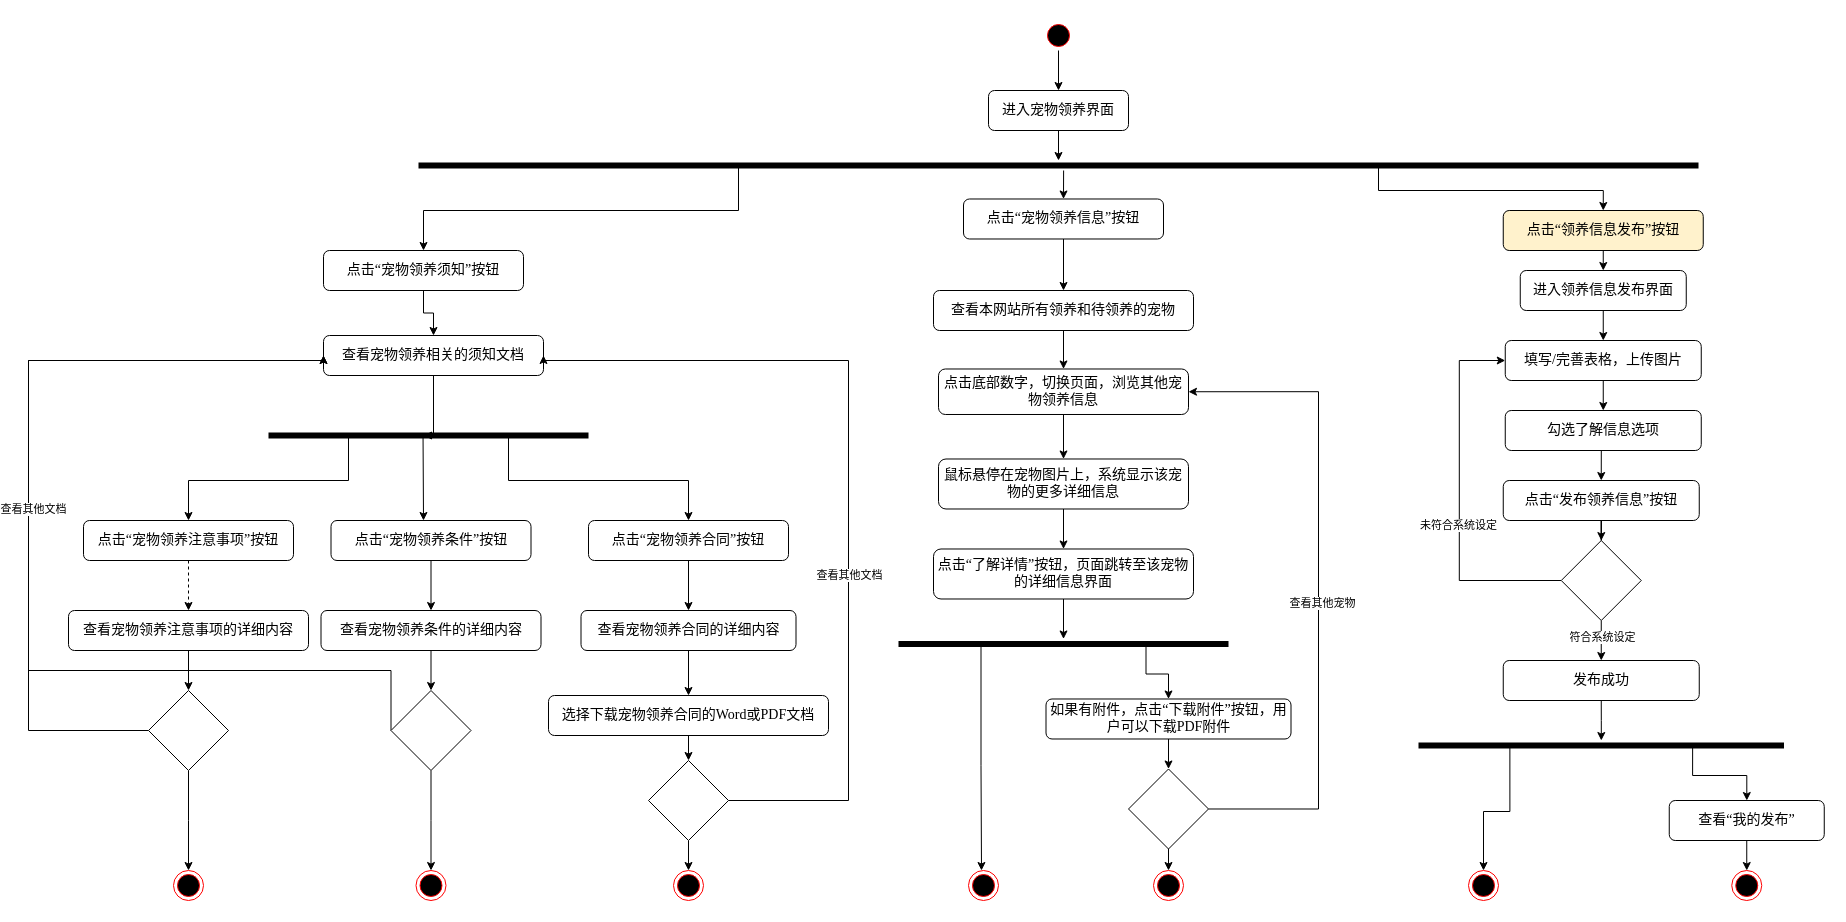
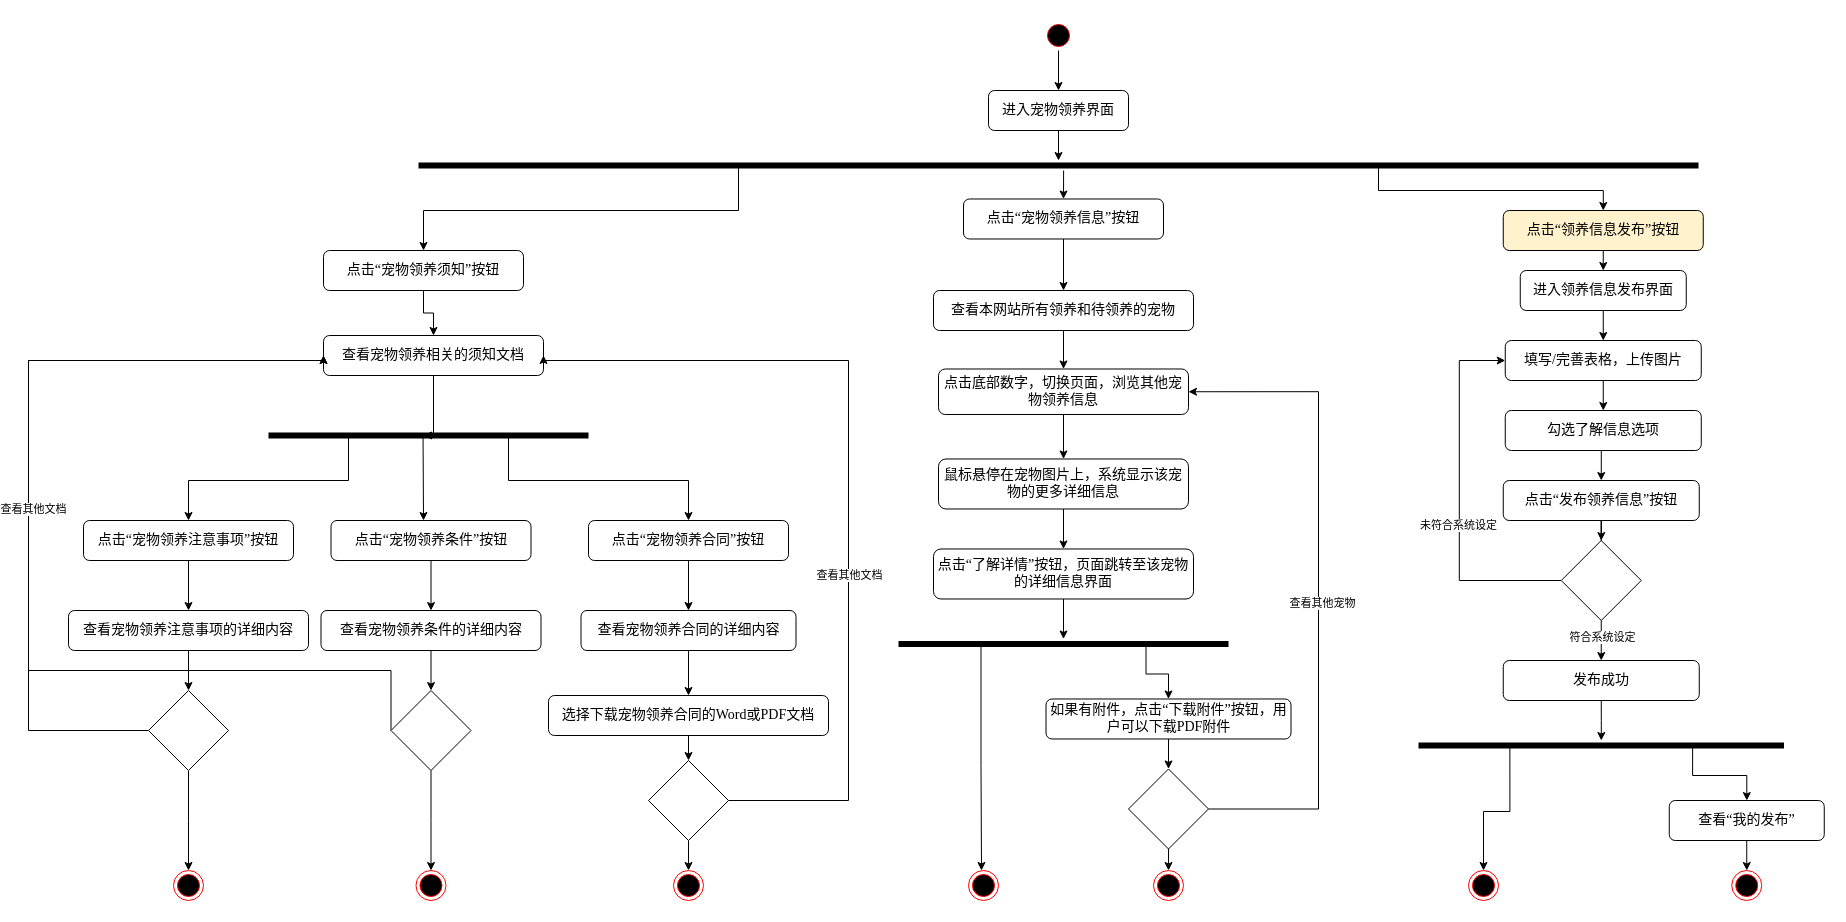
(189, 583) -> (189, 583)
